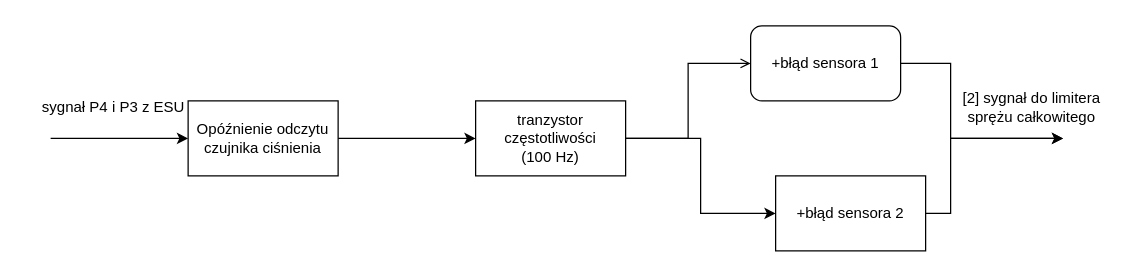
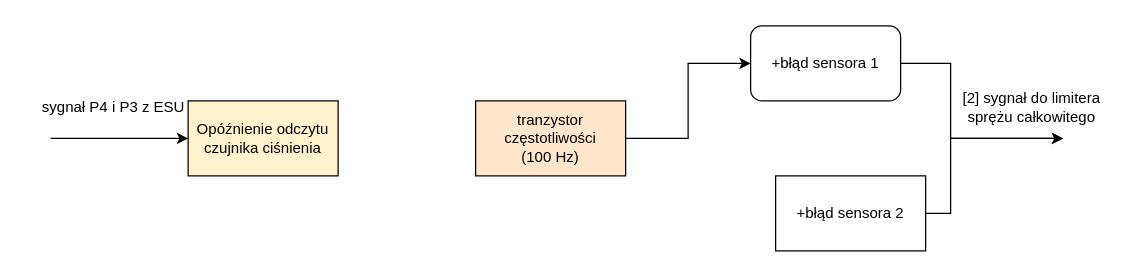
(743, 63) -> (741, 63)
(263, 138) -> (263, 138)
(402, 138) -> none
(551, 138) -> (551, 138)
(701, 203) -> none
